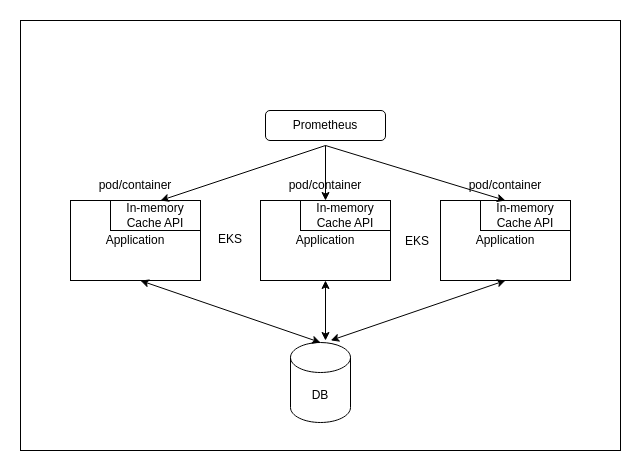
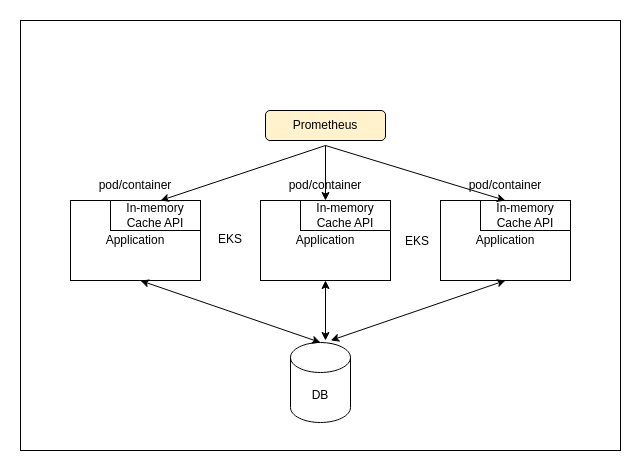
(326, 126) -> (326, 126)
